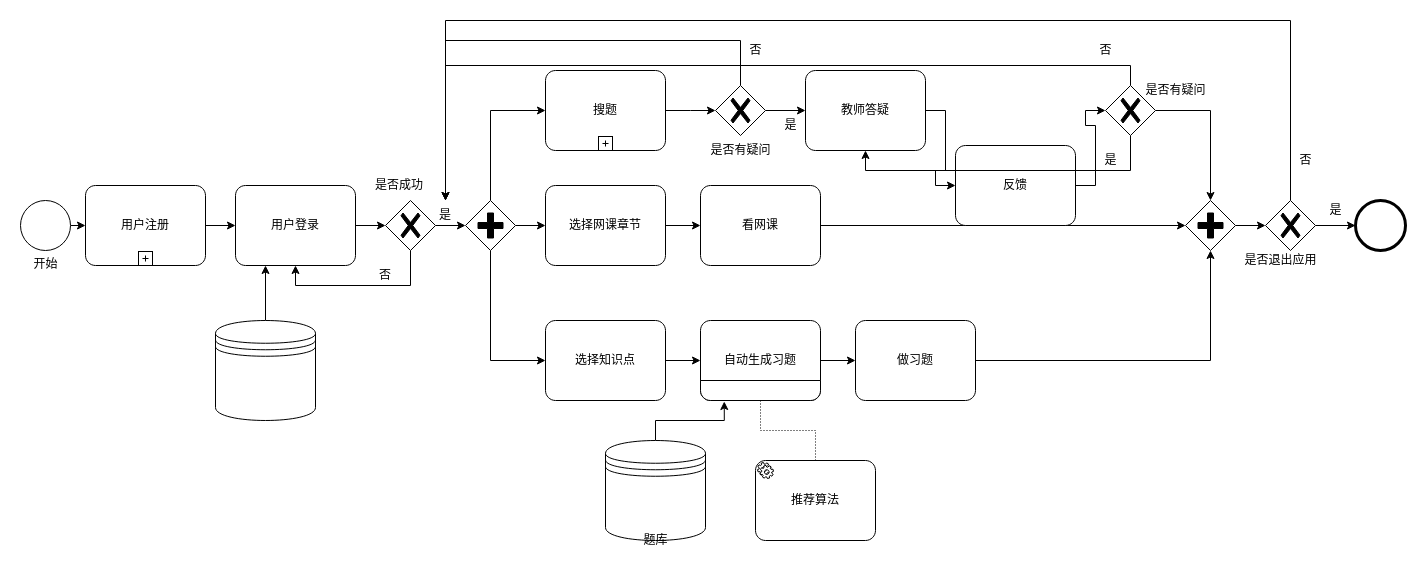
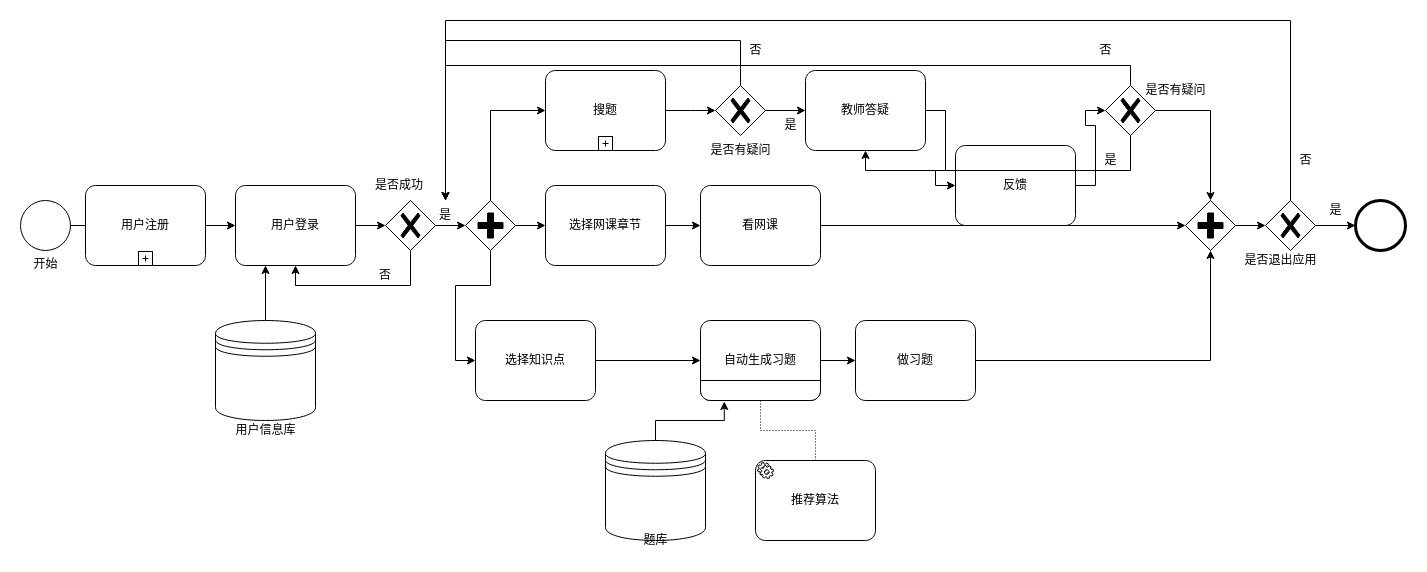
(77, 226) -> (80, 226)
(606, 361) -> (536, 361)
none -> (266, 431)
